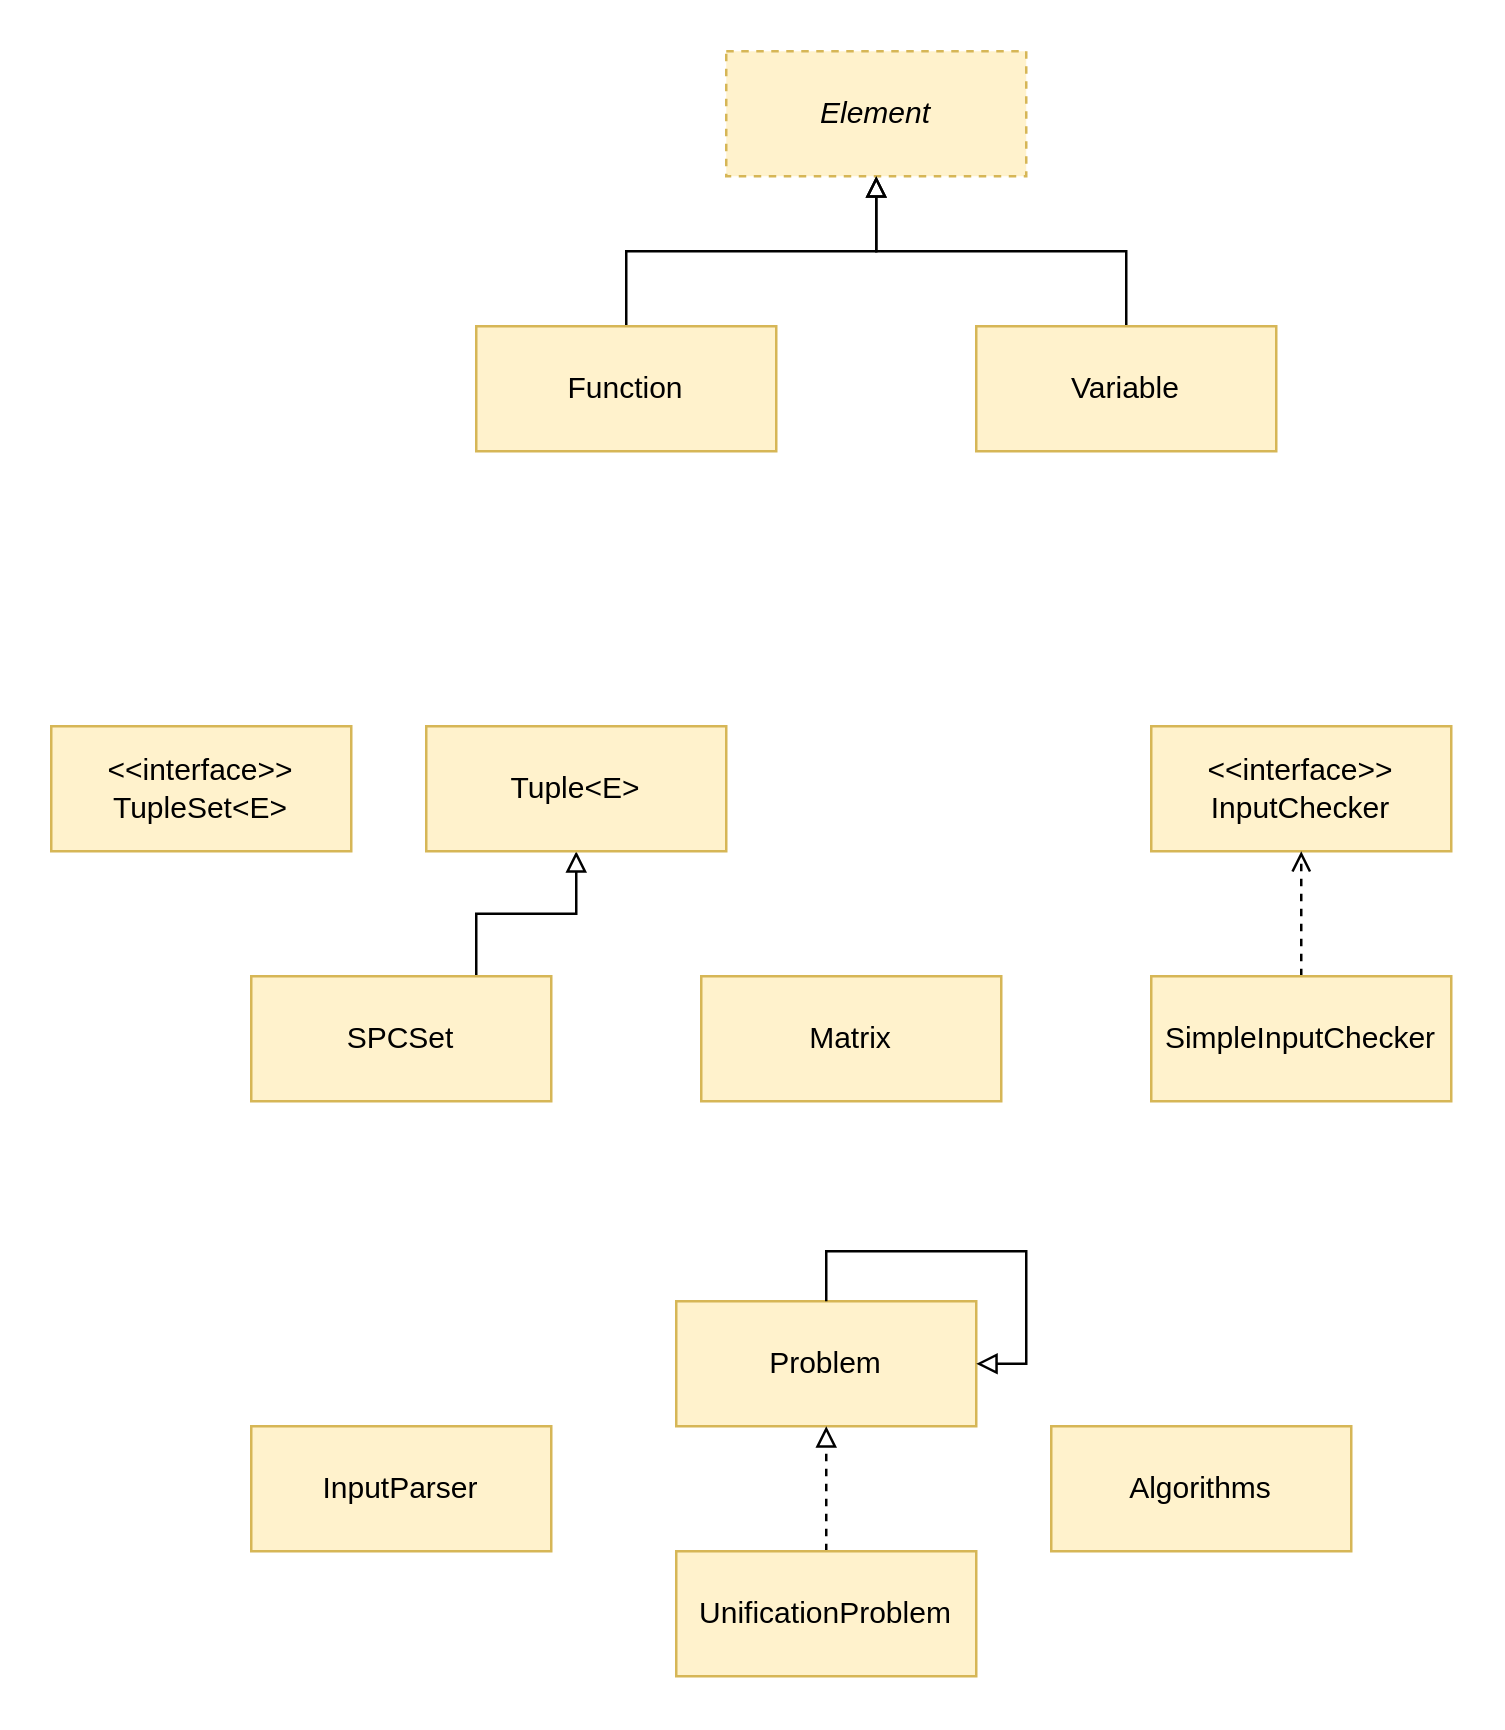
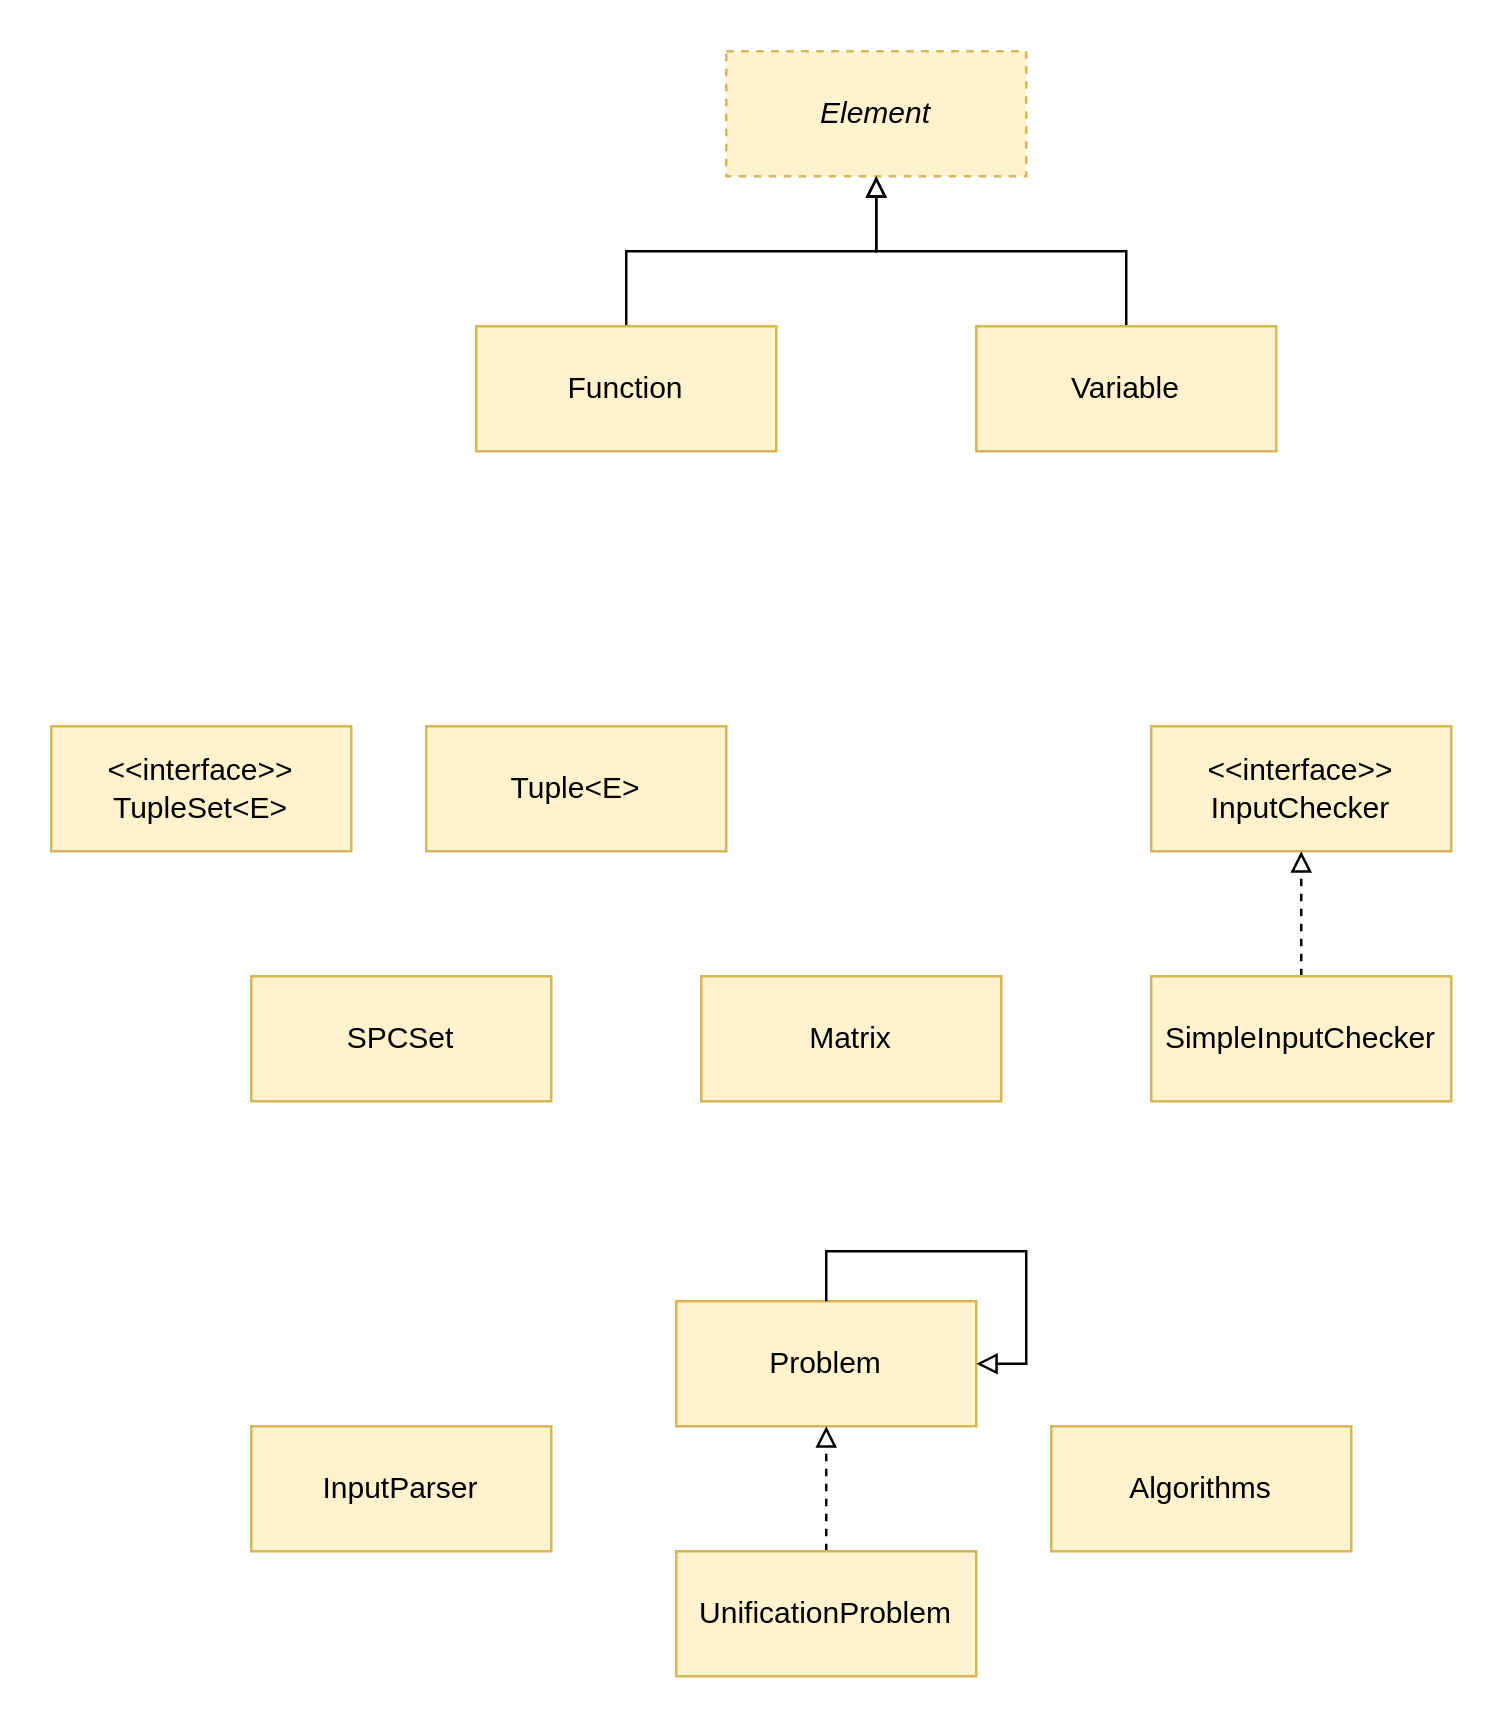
(1301, 868) -> (1301, 873)
(516, 914) -> none
